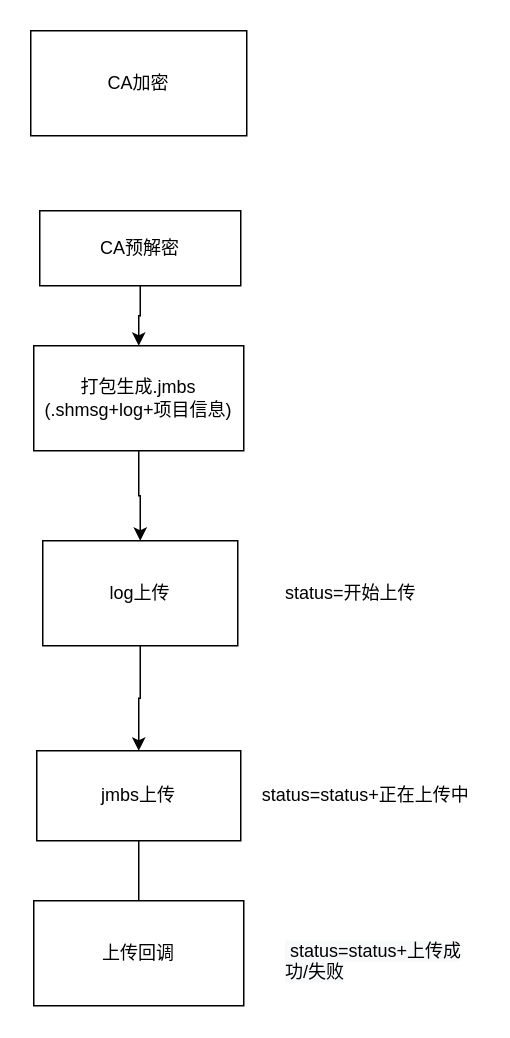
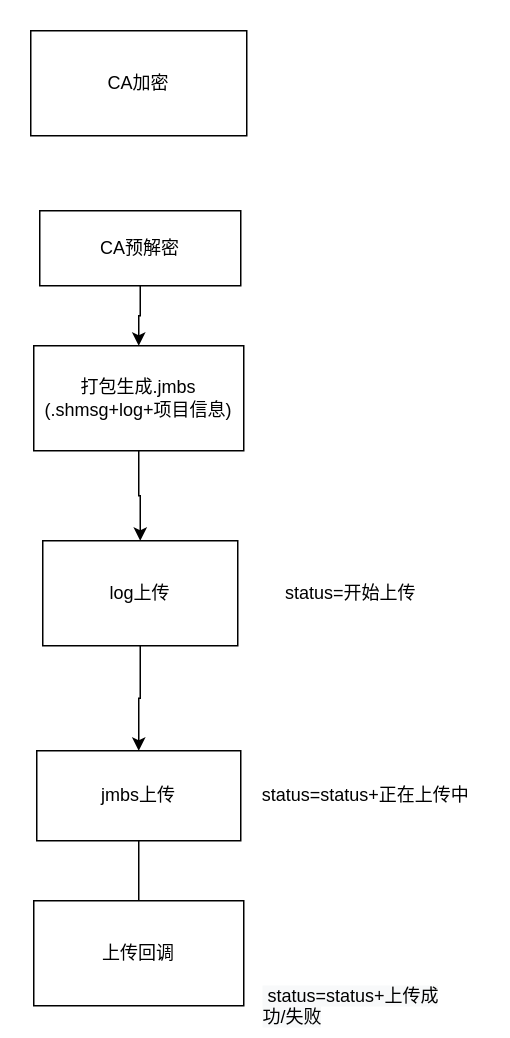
(380, 953) -> (358, 998)
